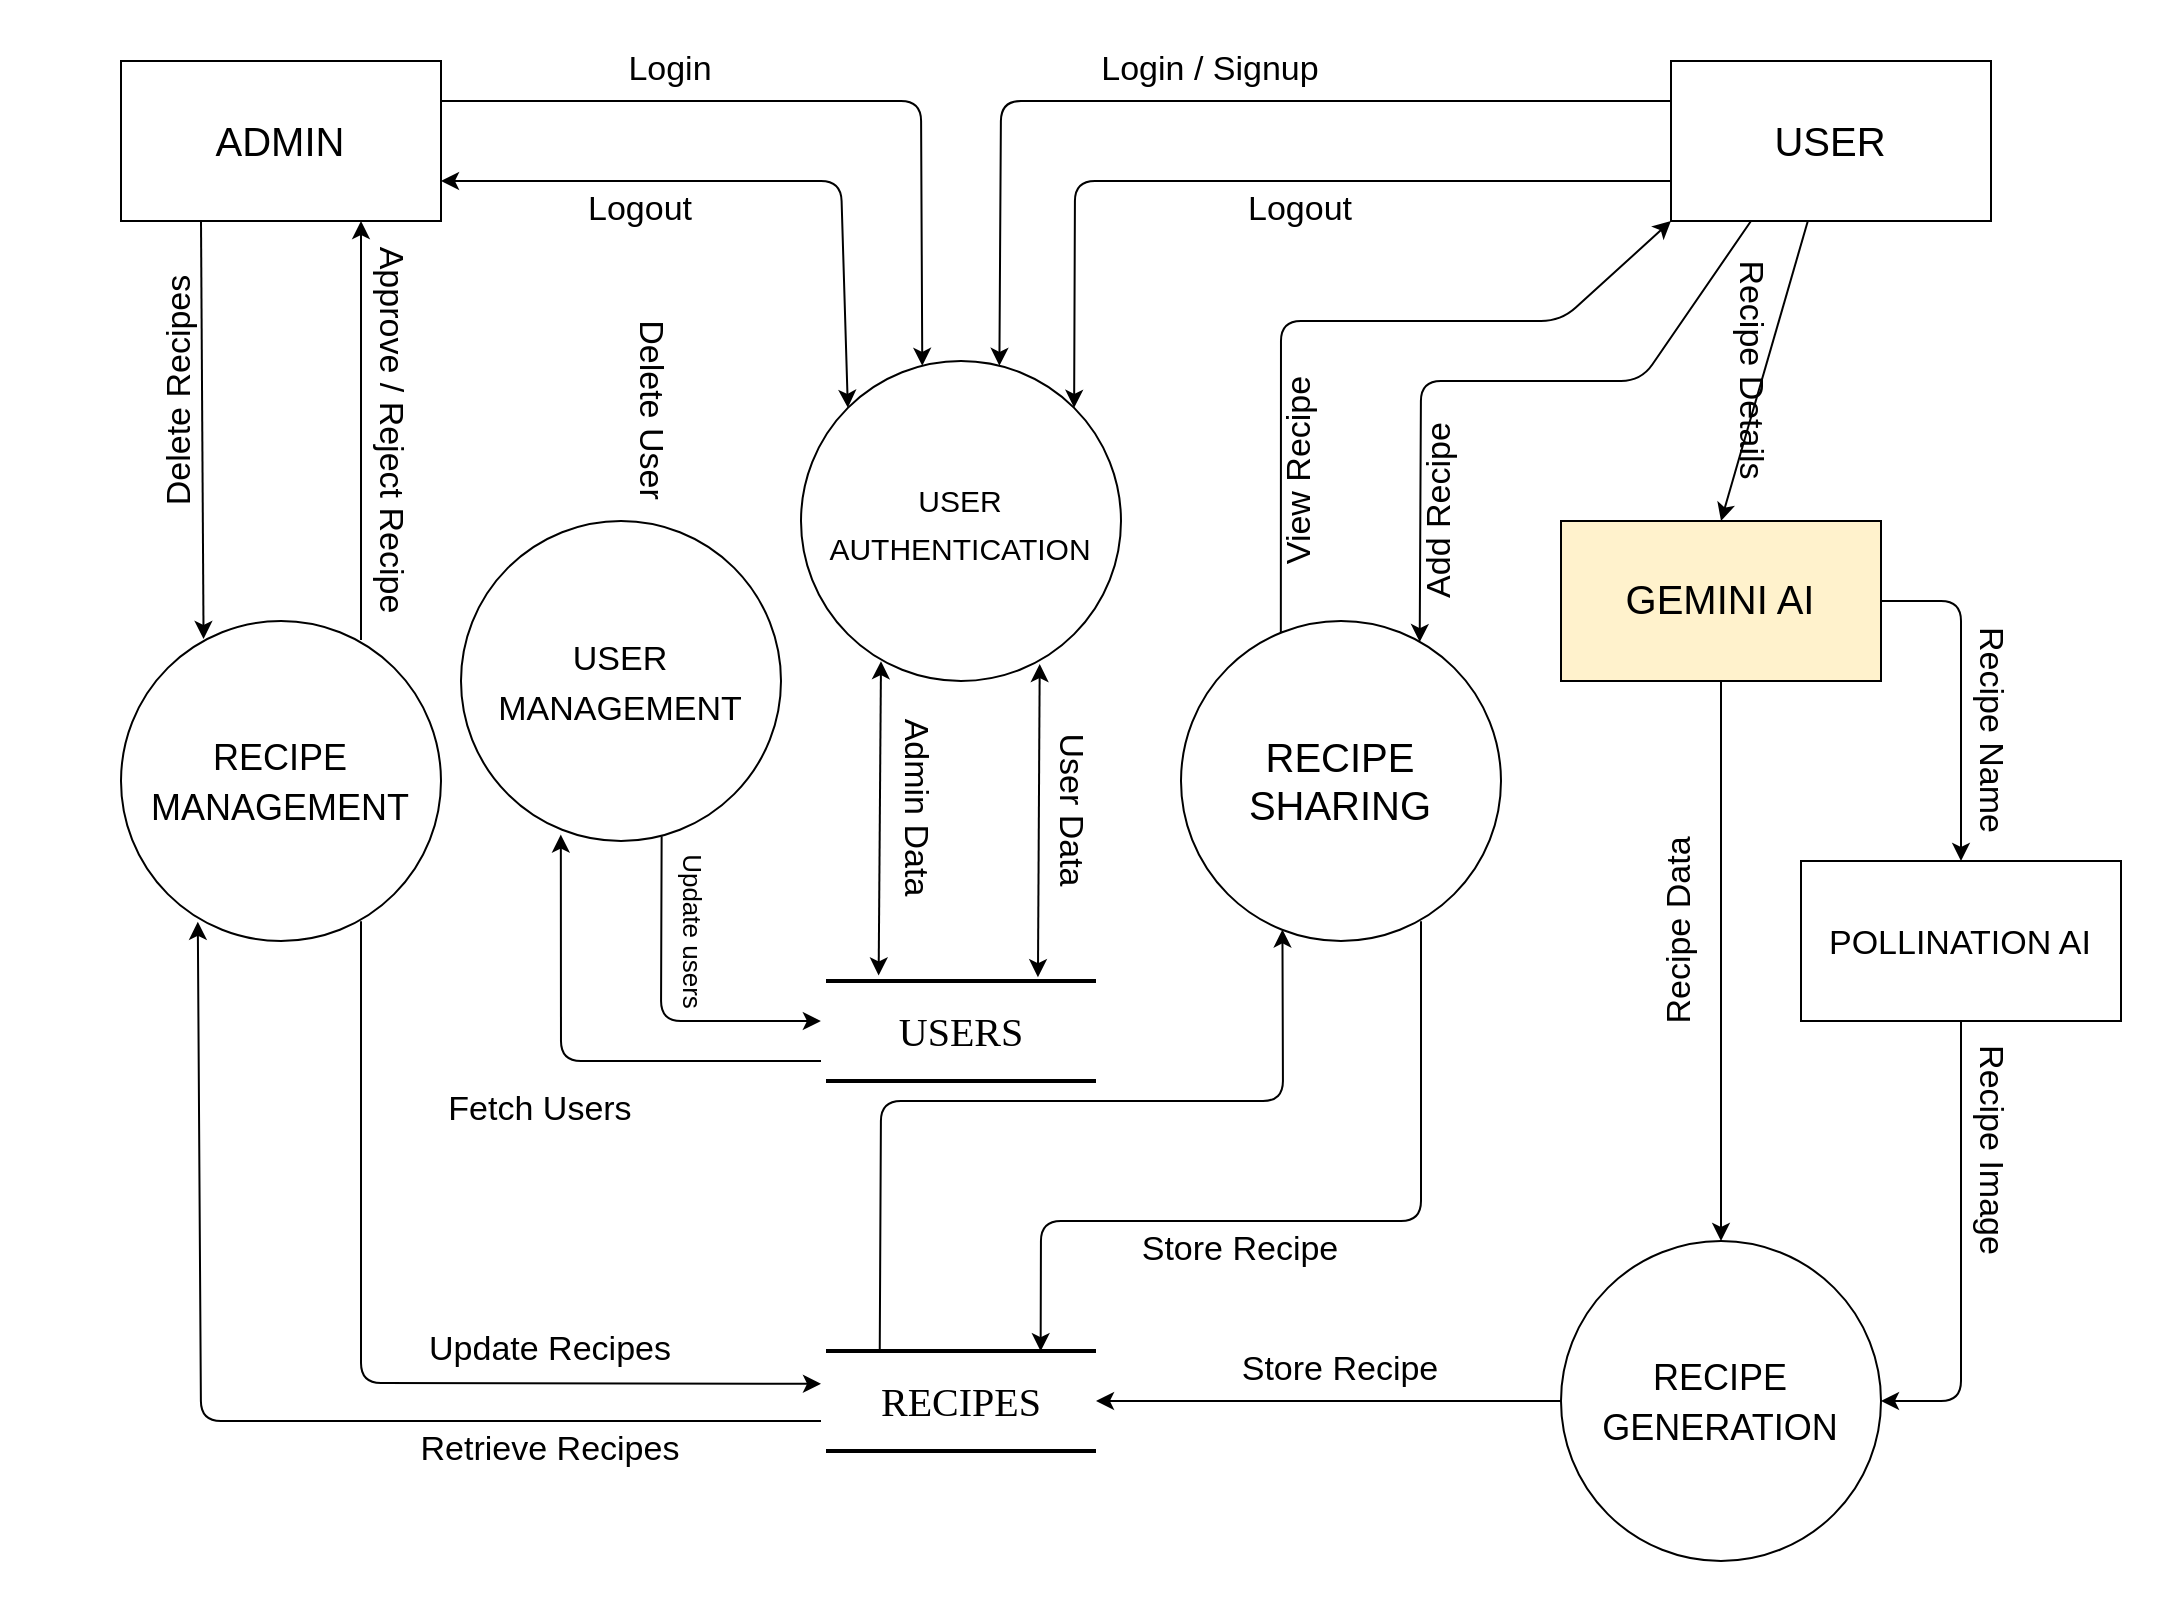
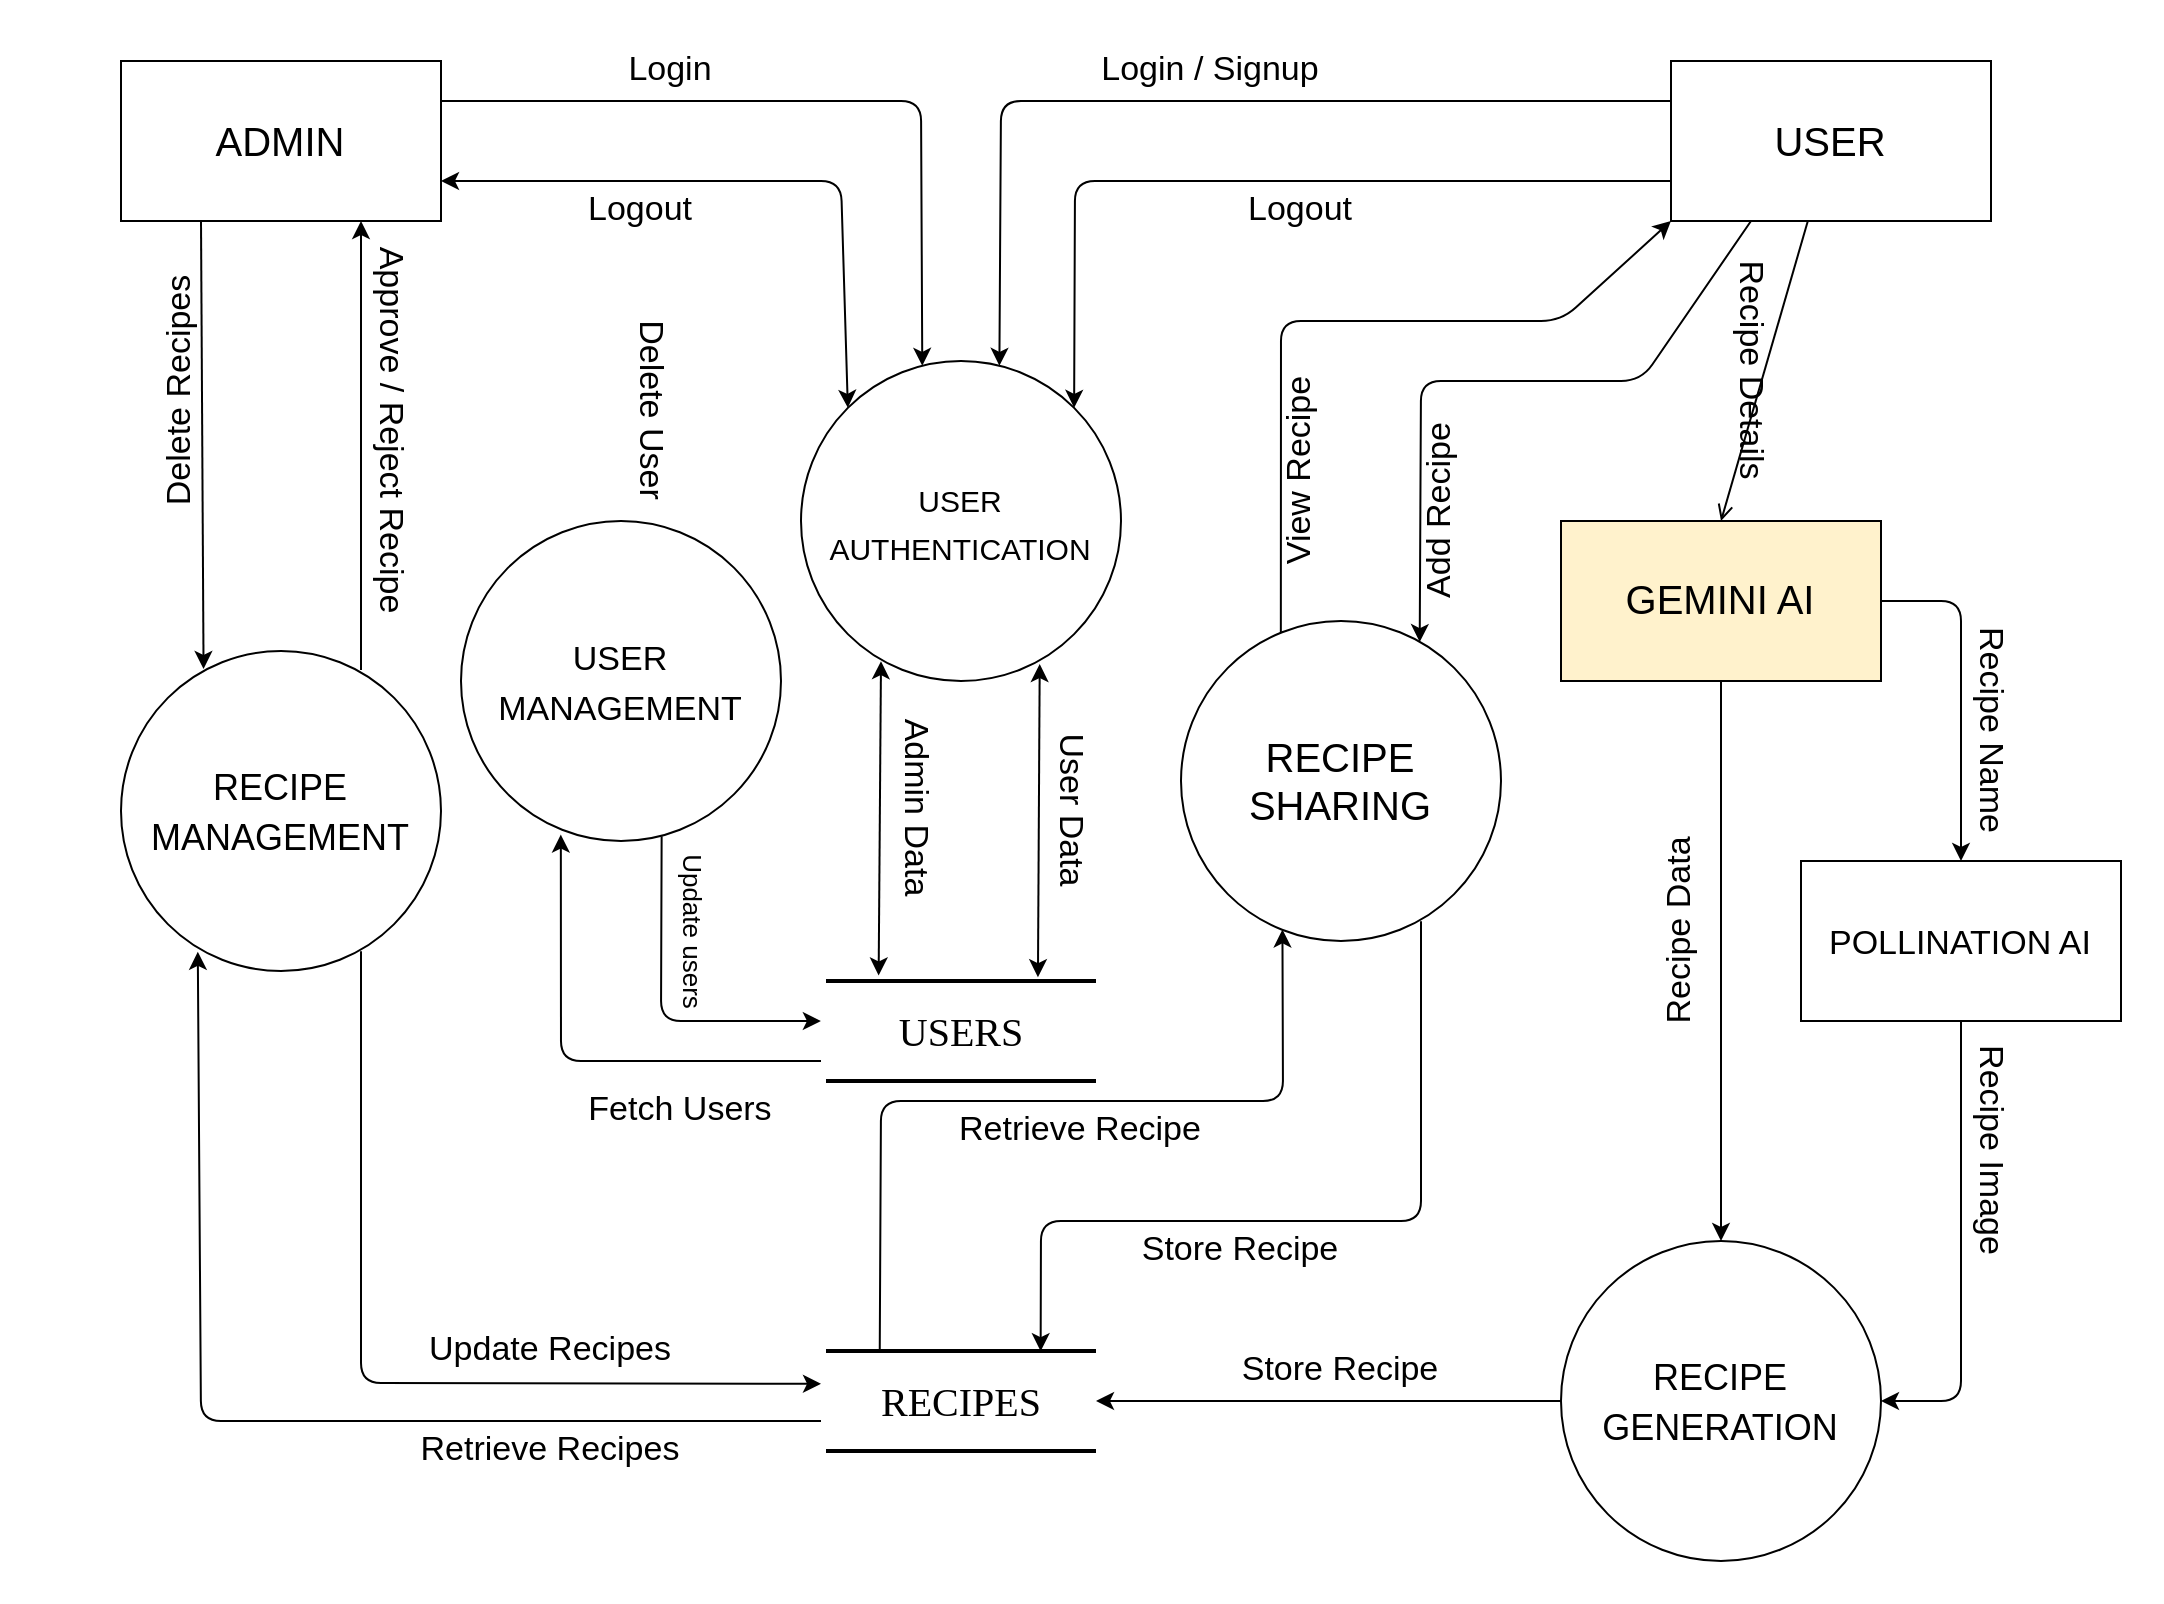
(1725, 507) -> (1724, 510)
(281, 781) -> (281, 811)
(541, 1111) -> (681, 1111)
none -> (1081, 1131)
